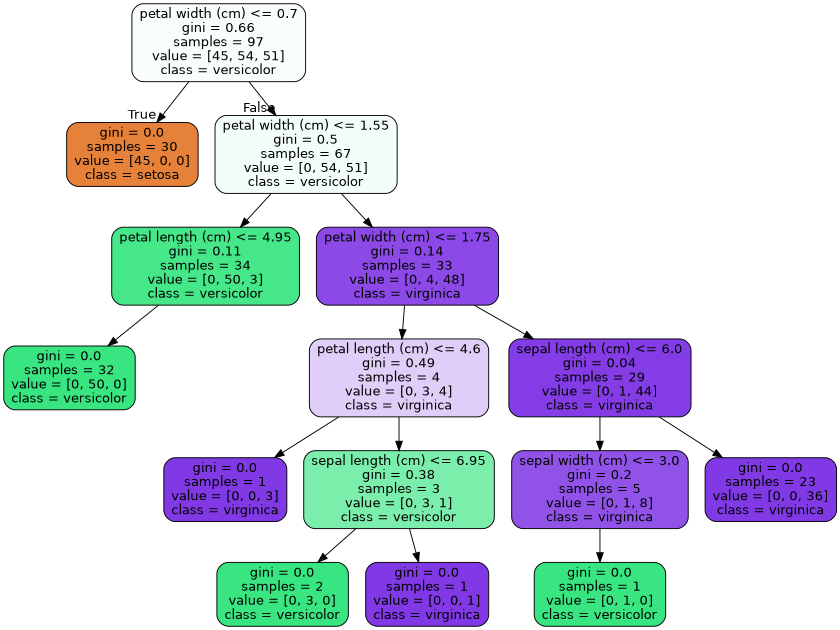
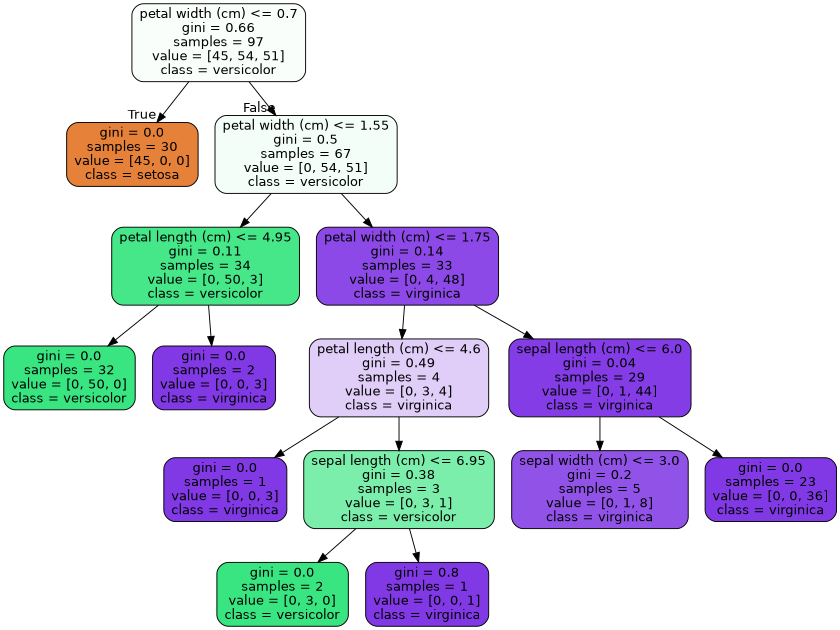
none -> (214, 378)
(427, 594) -> (427, 594)
(600, 594) -> none
